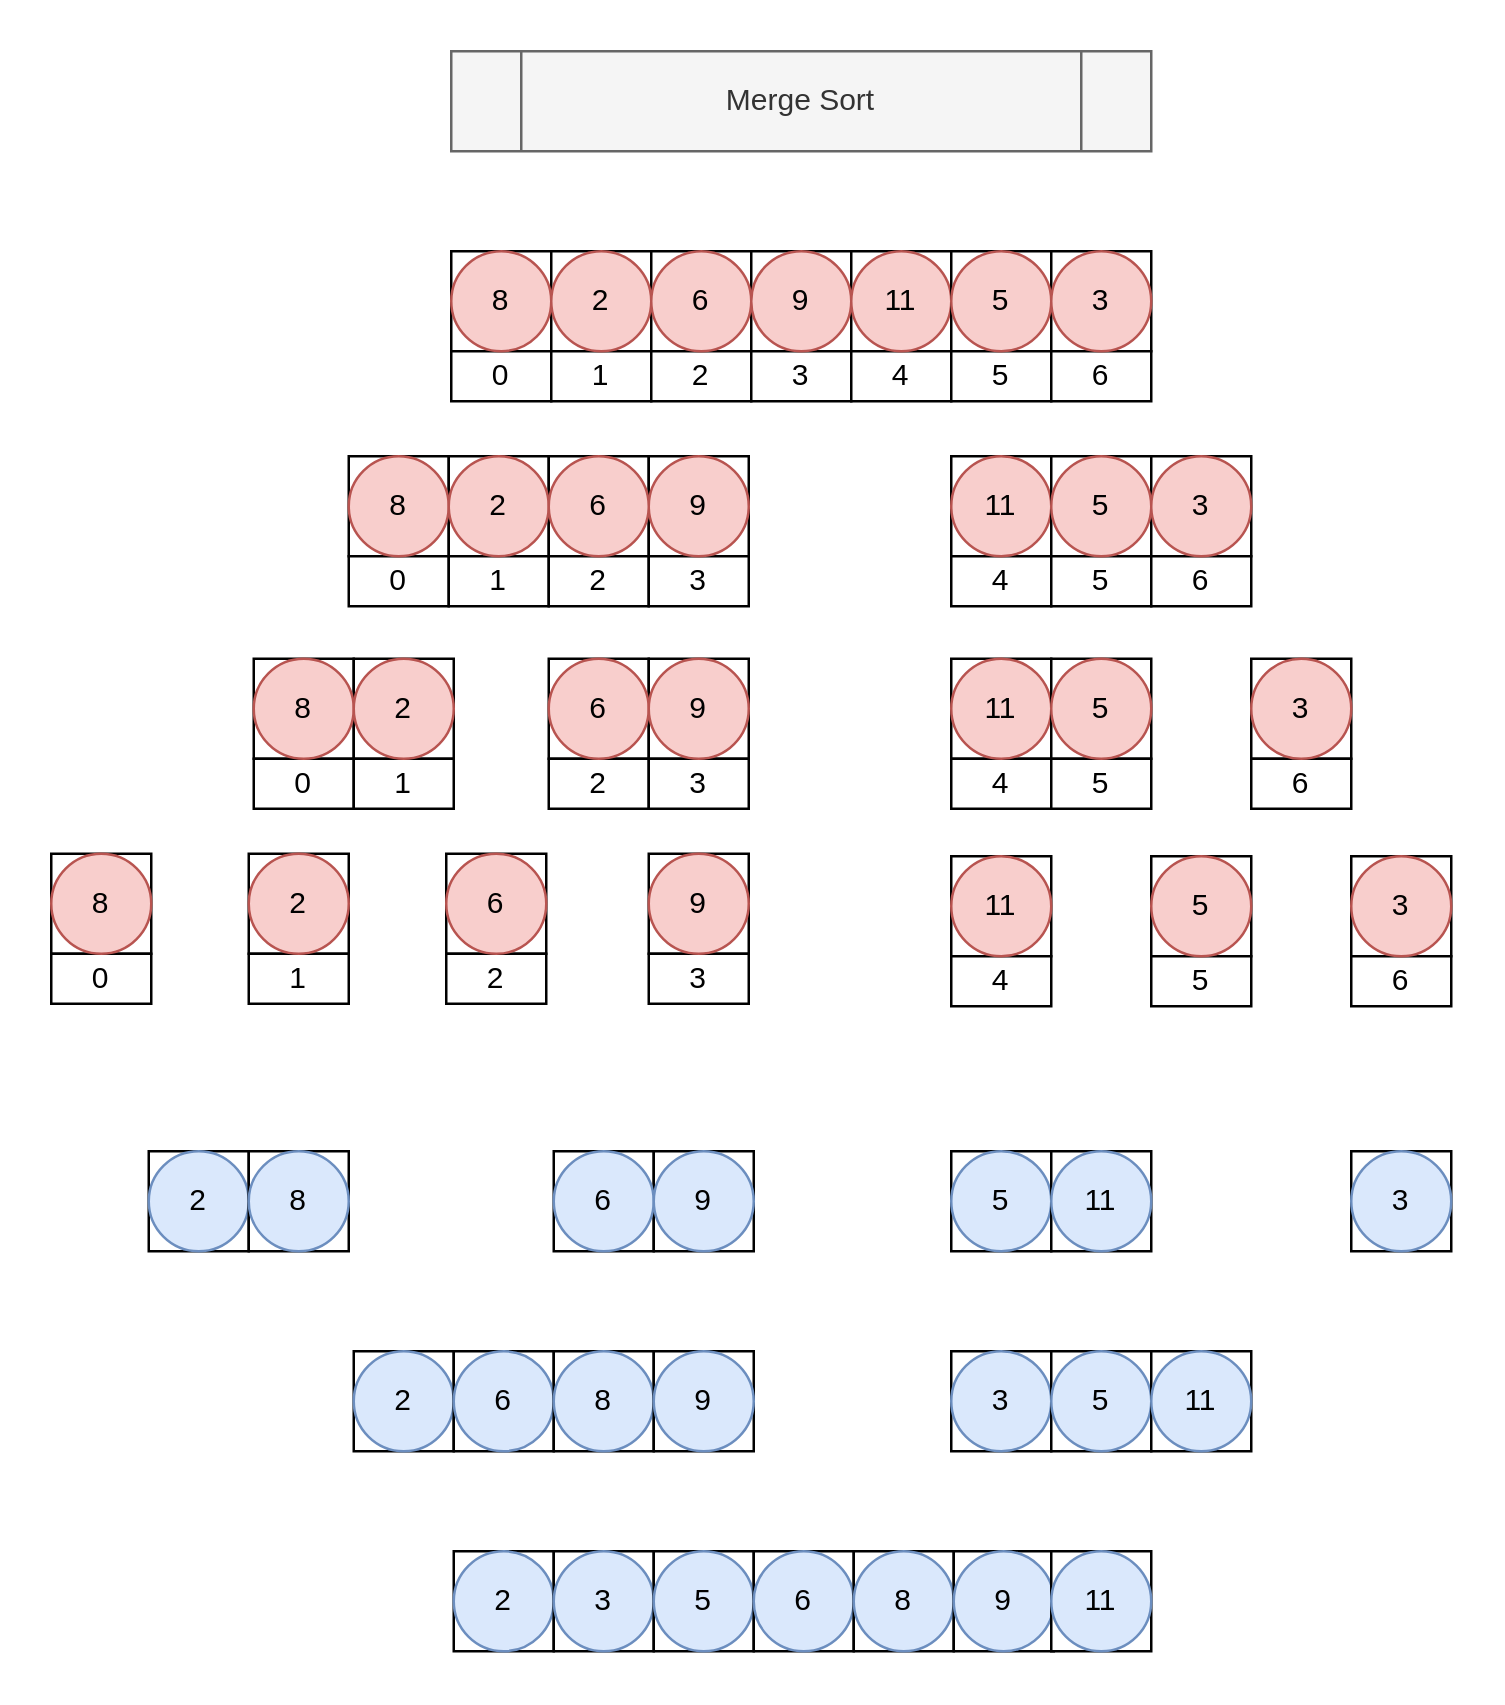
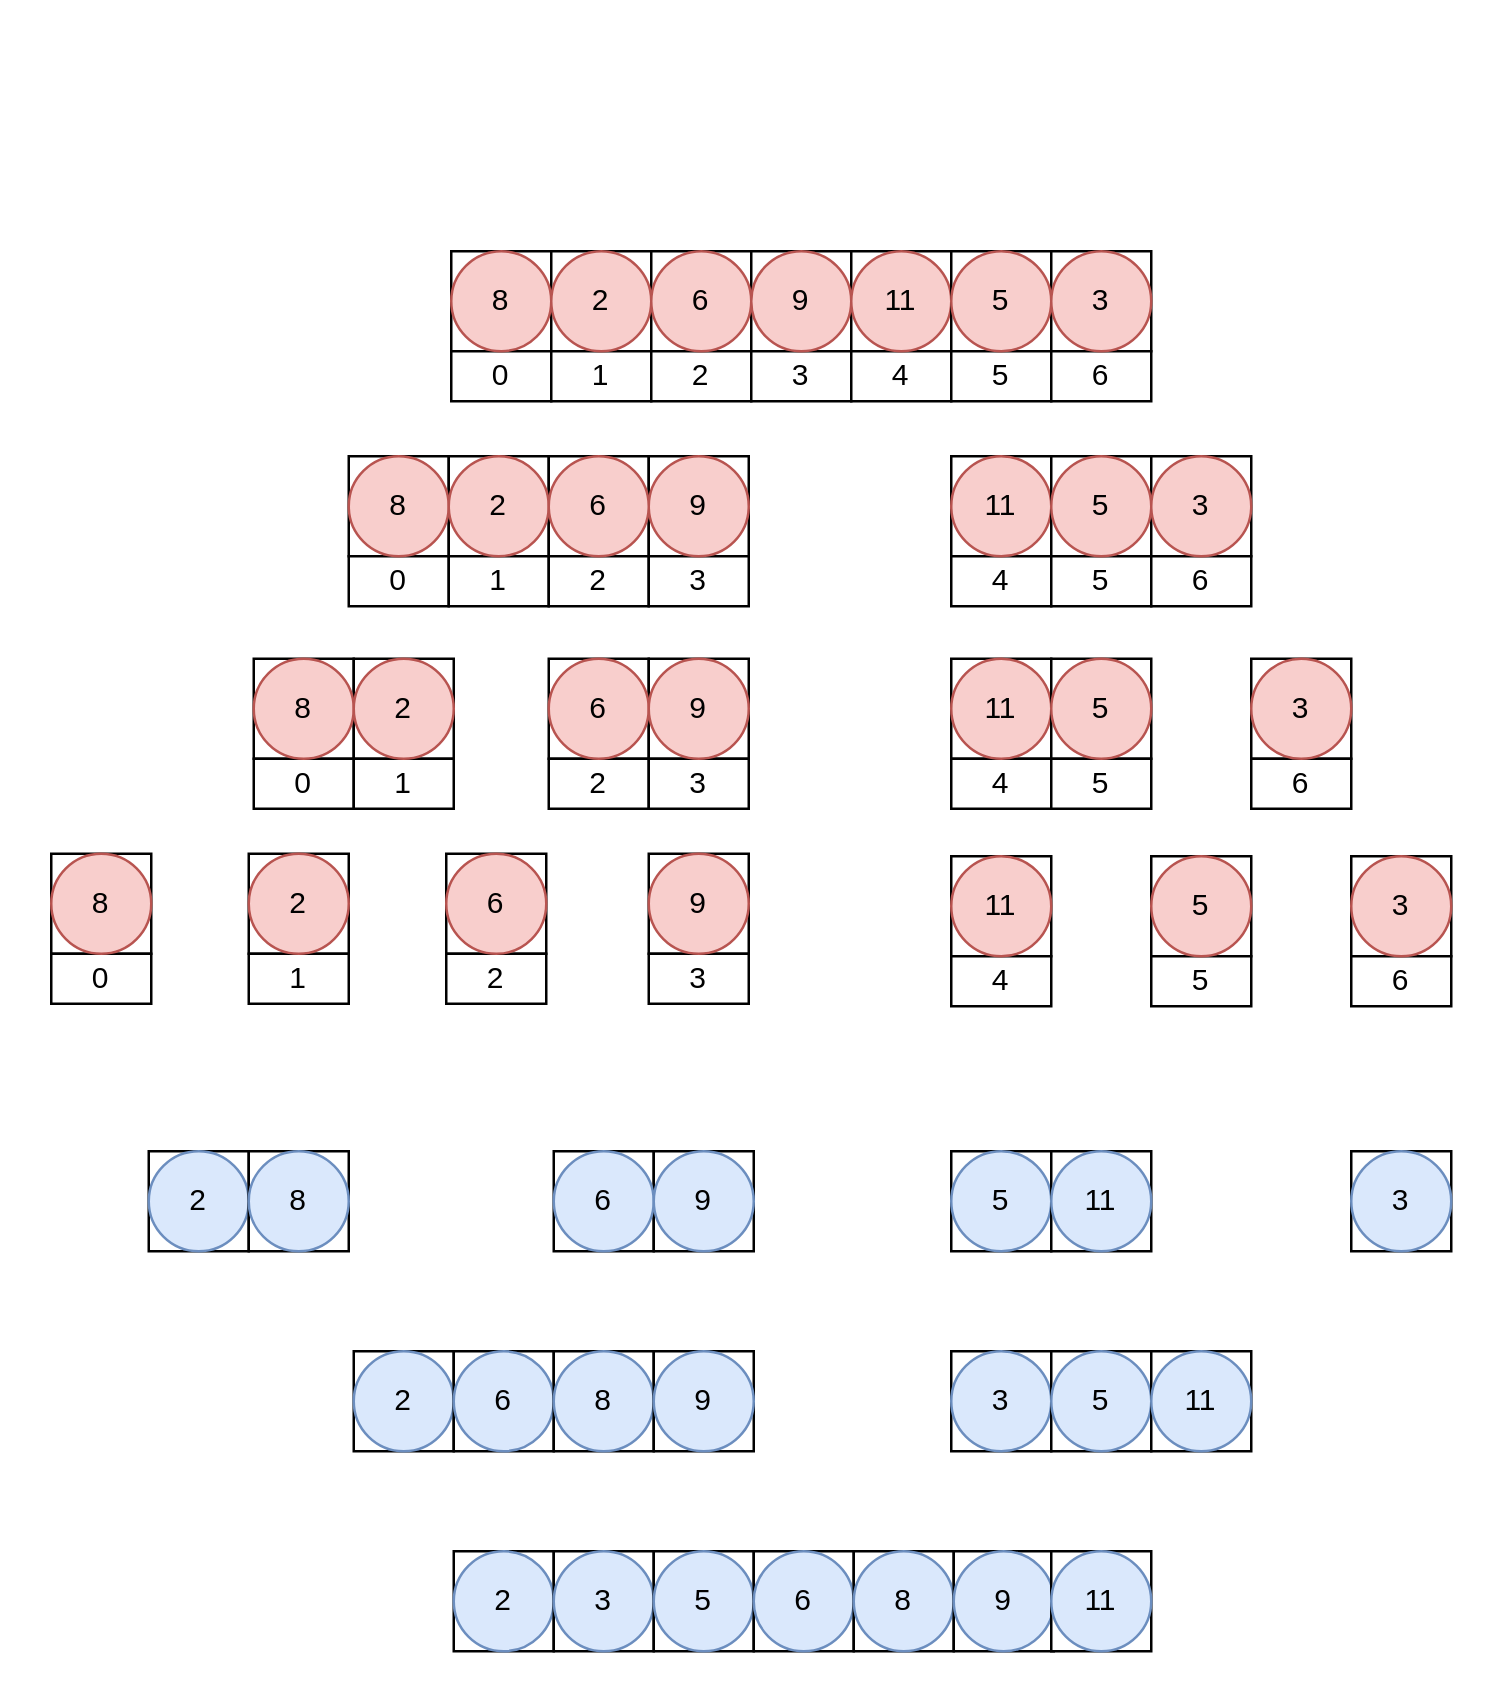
(801, 101) -> none
